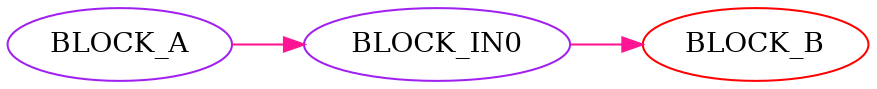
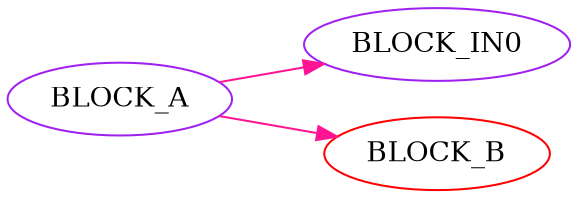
(596, 44) -> (268, 125)
